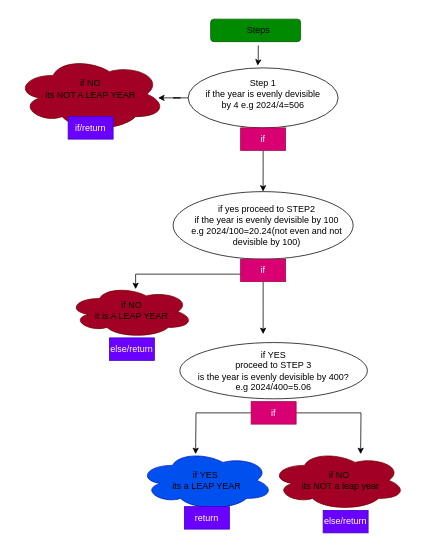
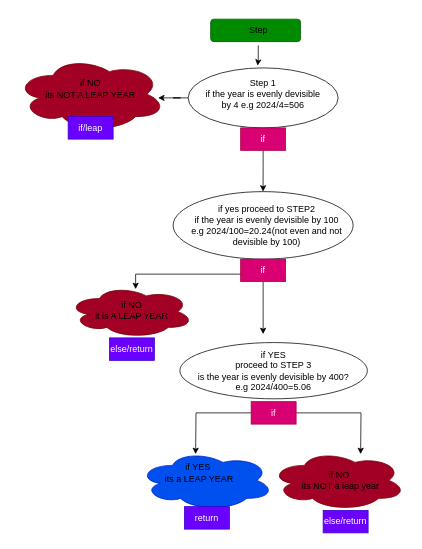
(258, 30) -> (258, 30)
(90, 128) -> (90, 128)
(207, 480) -> (199, 473)
